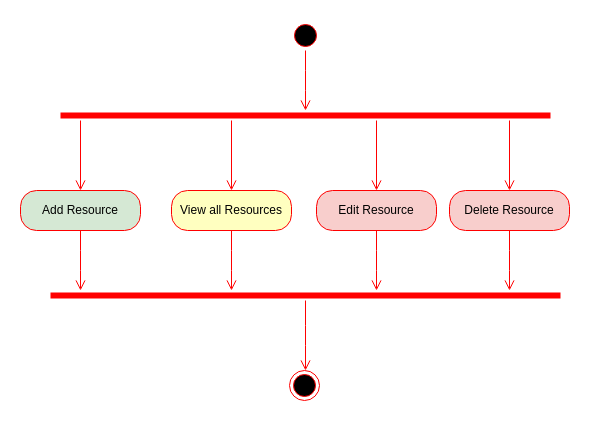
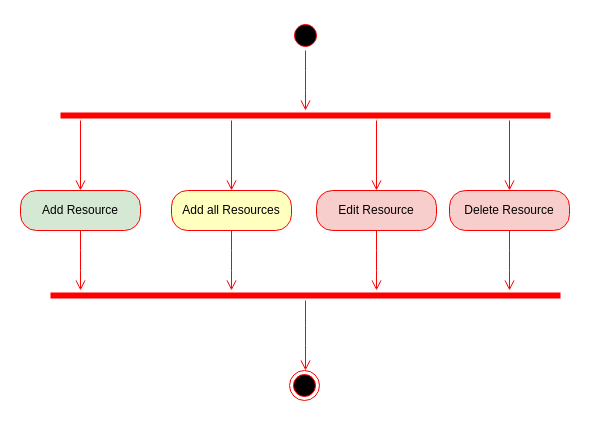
(232, 211) -> (232, 211)
